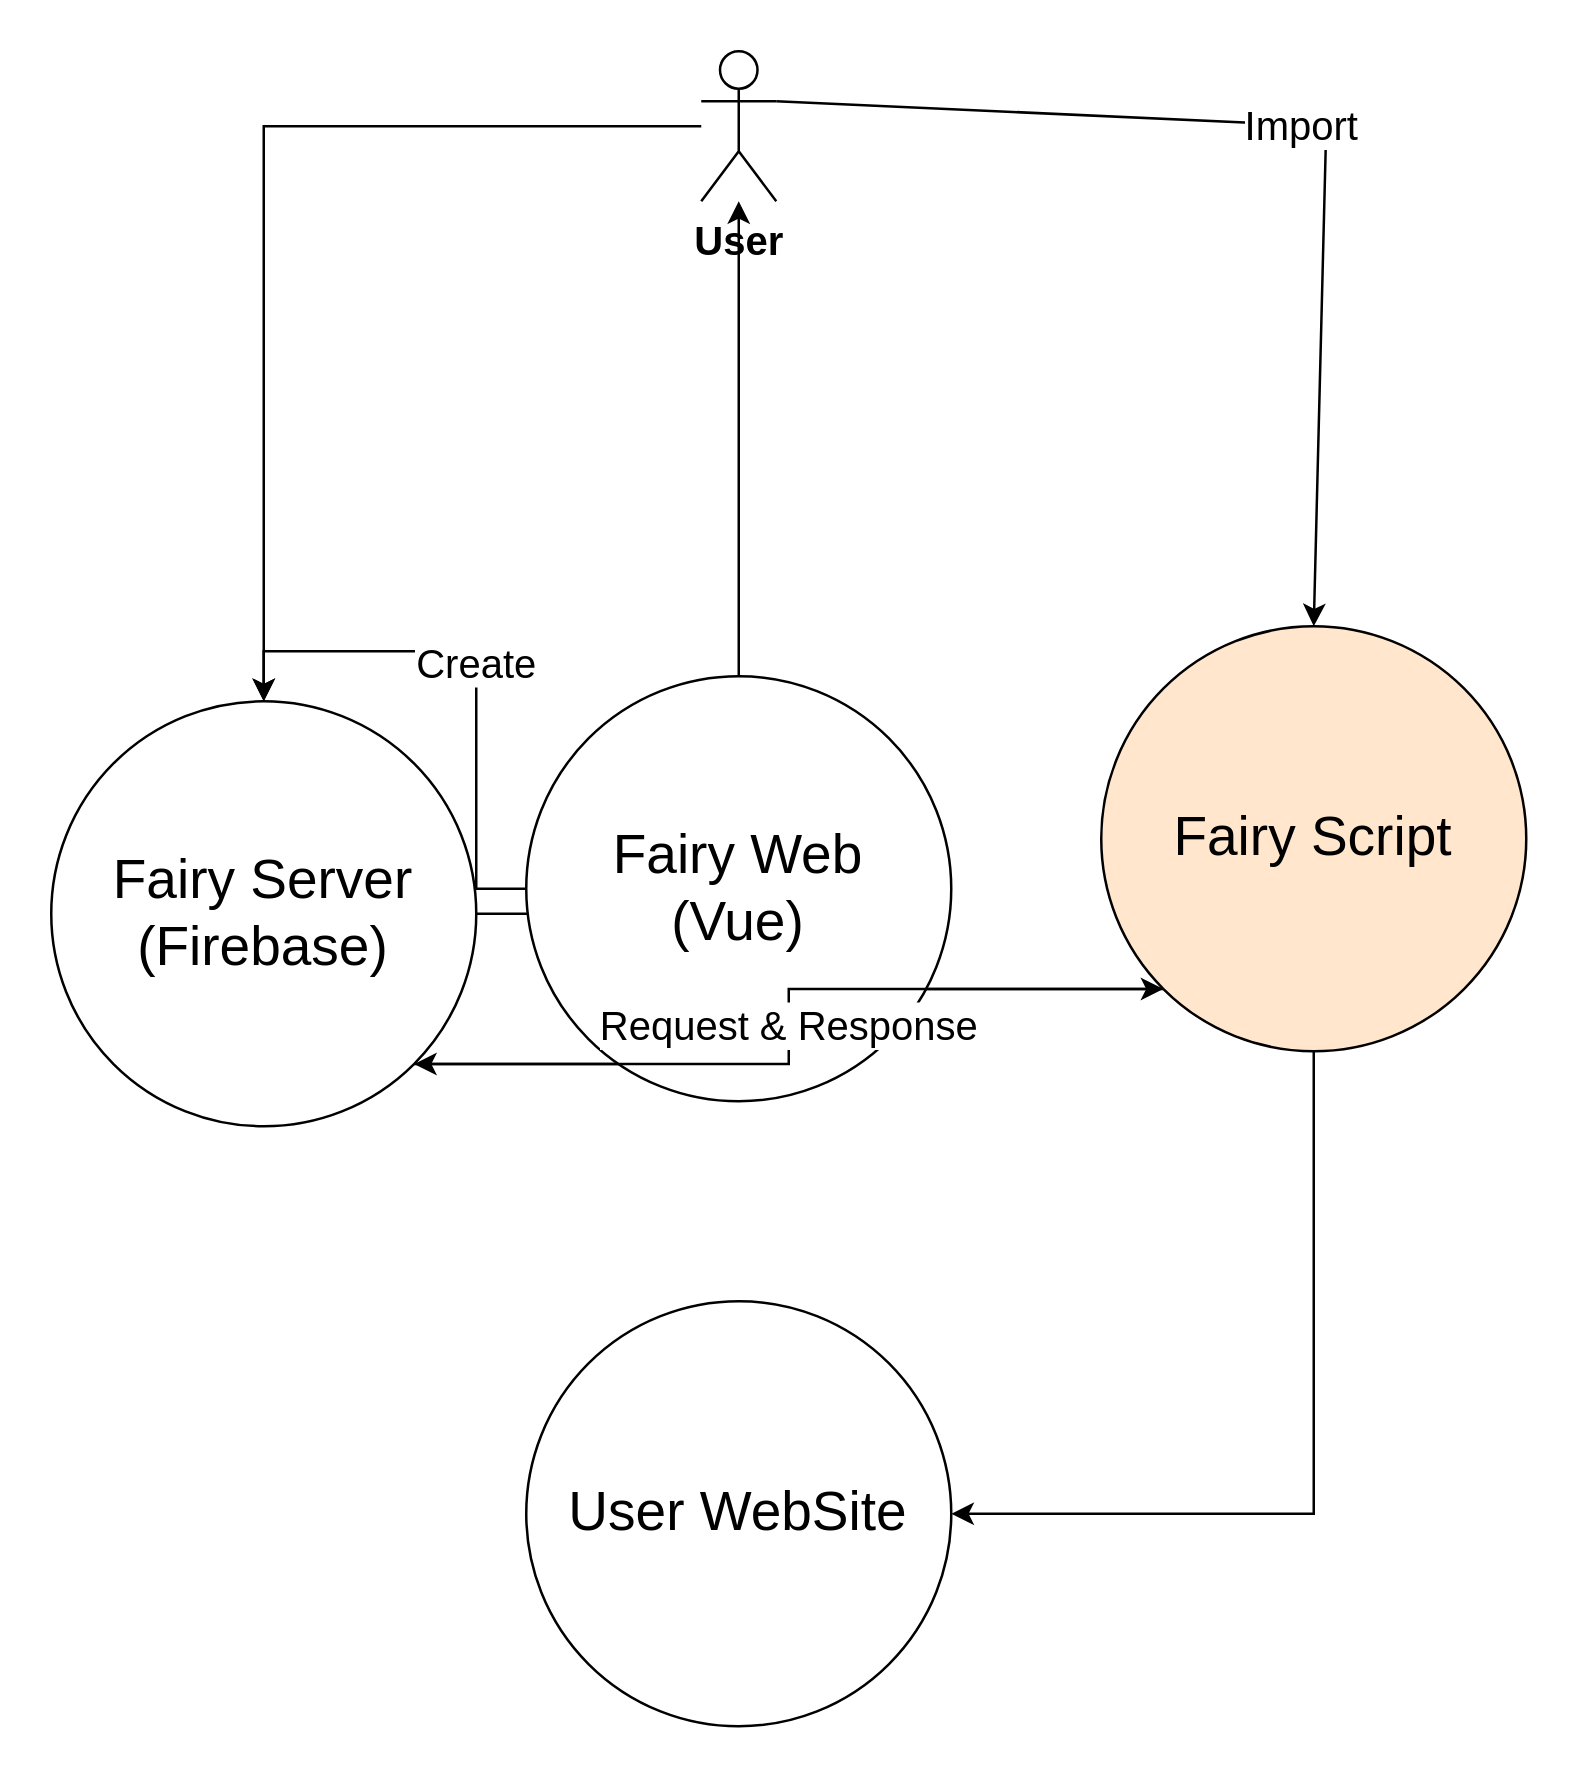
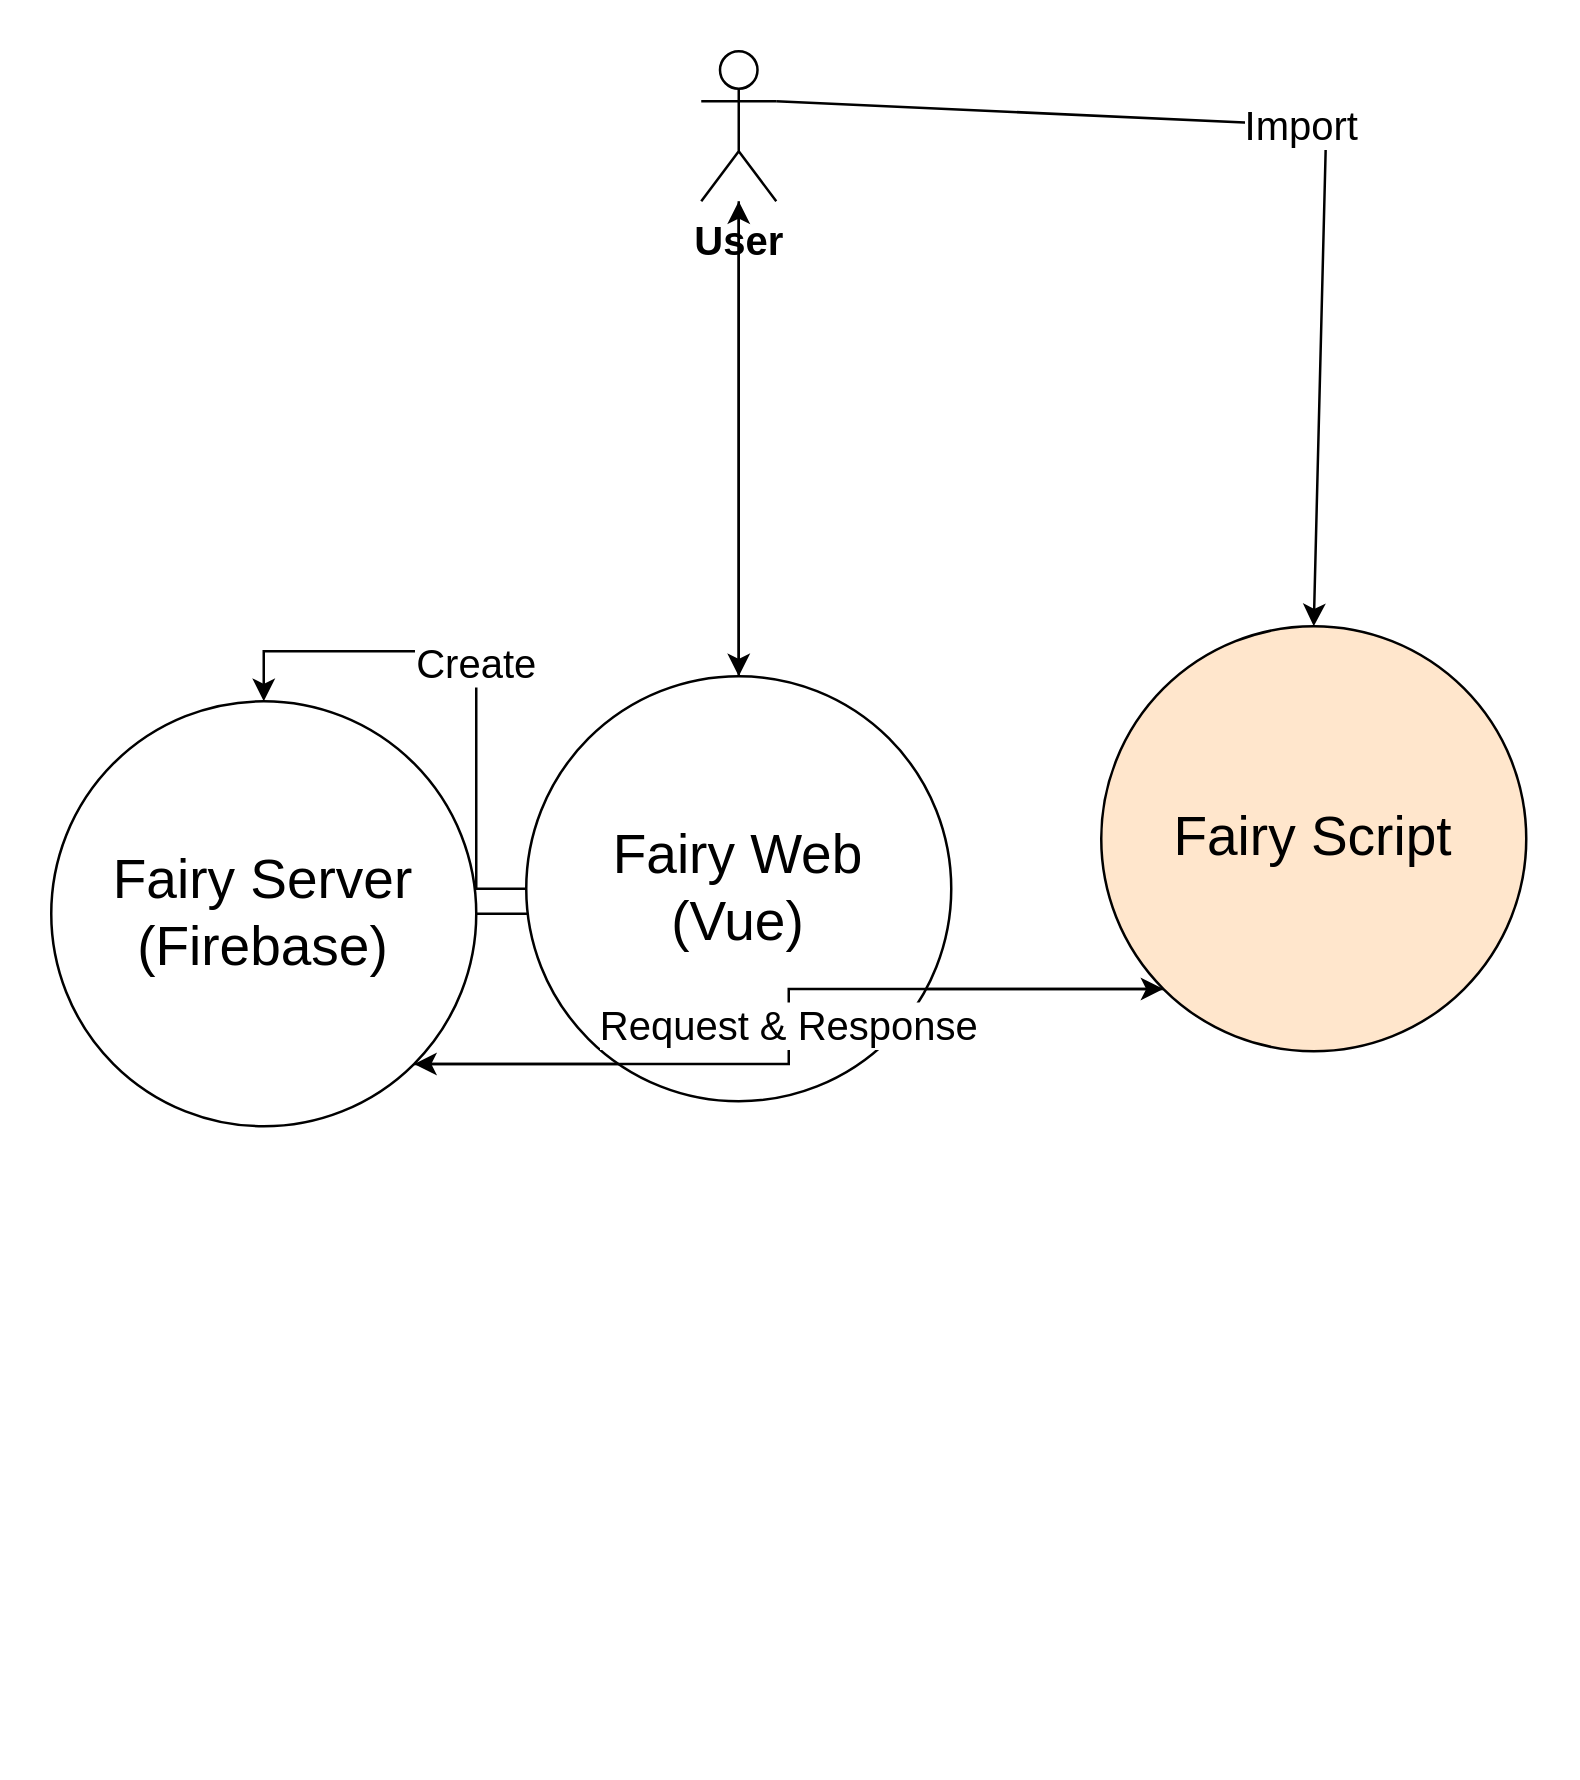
(264, 167) -> (739, 202)
(1314, 1456) -> none
(739, 1514) -> none
